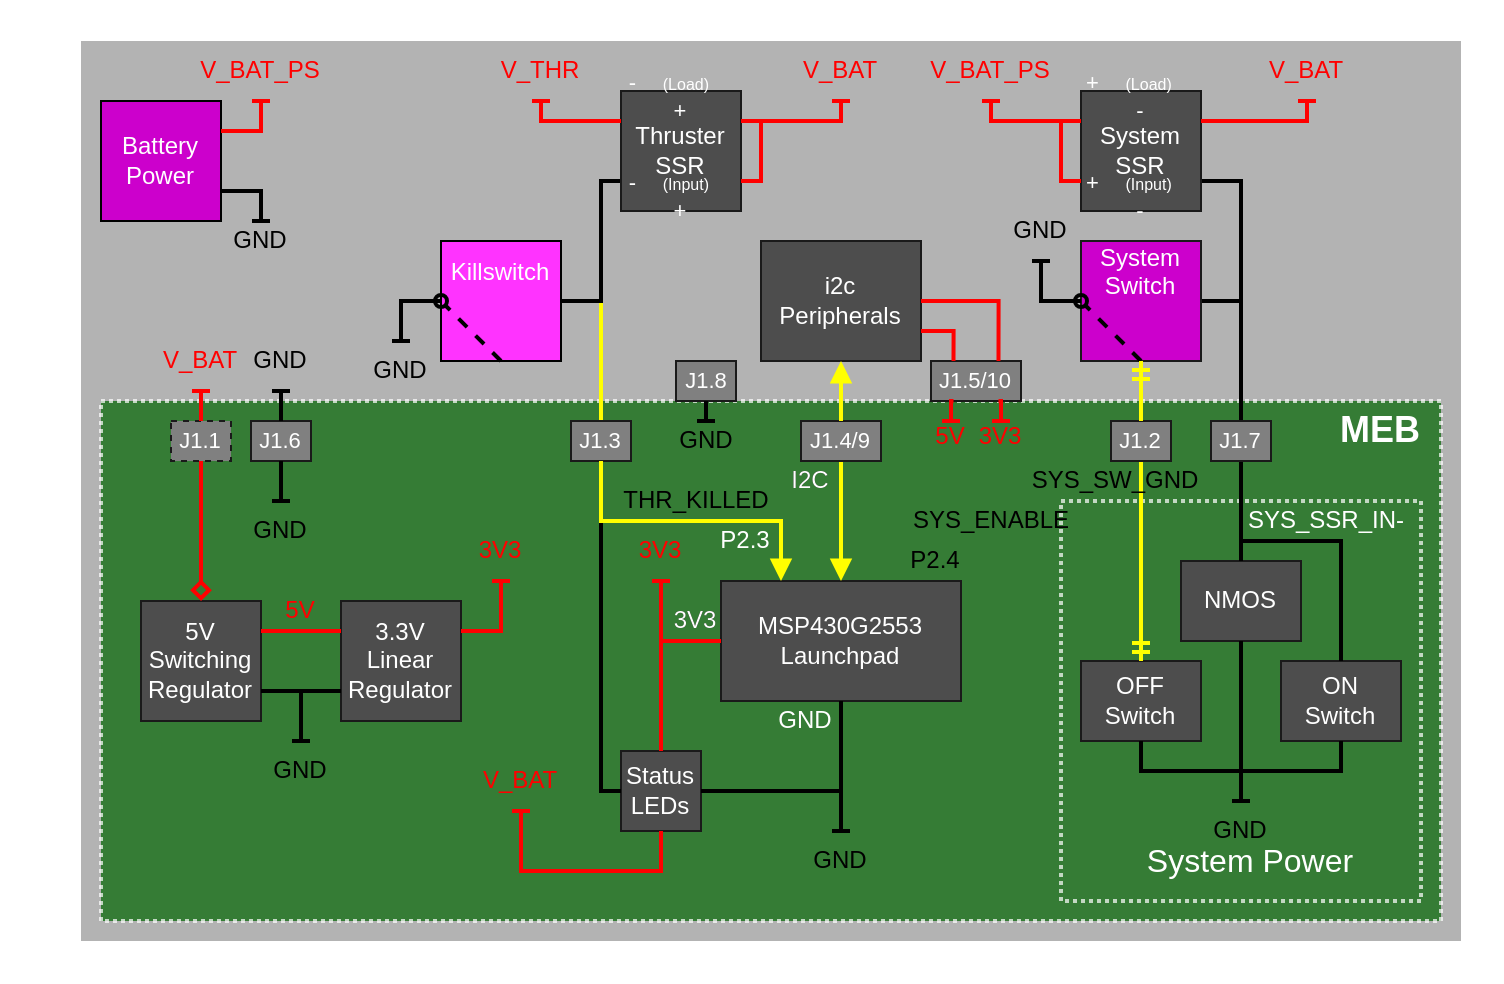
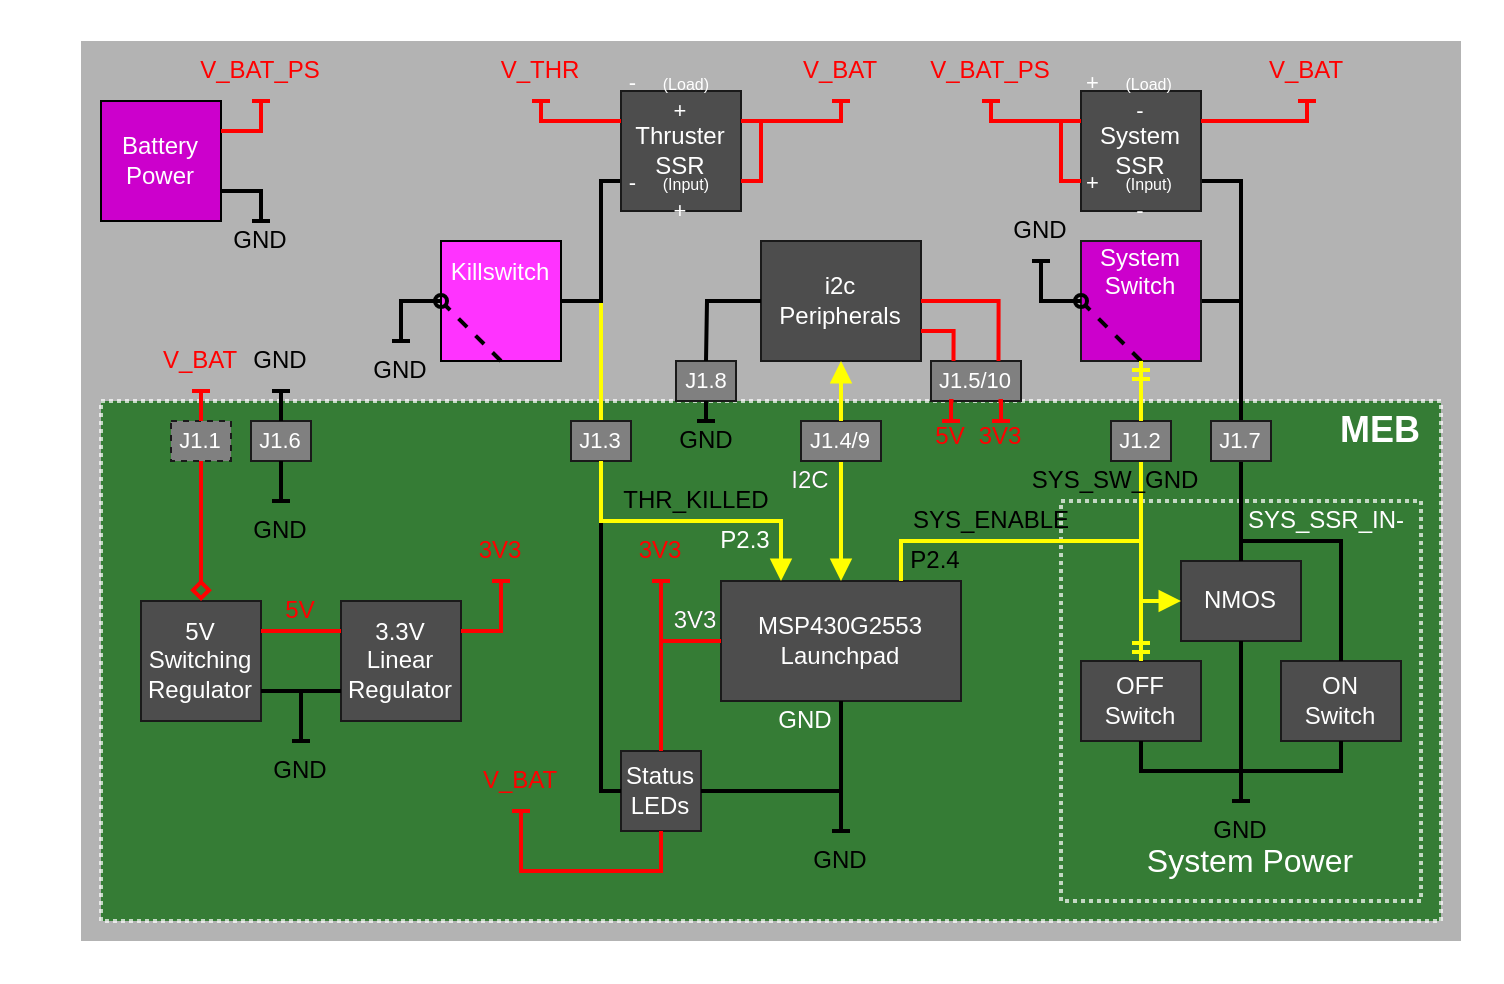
none -> (707, 304)
none -> (1000, 541)
